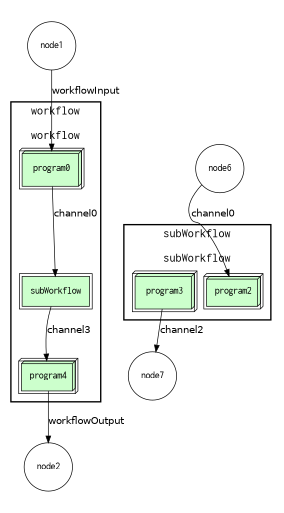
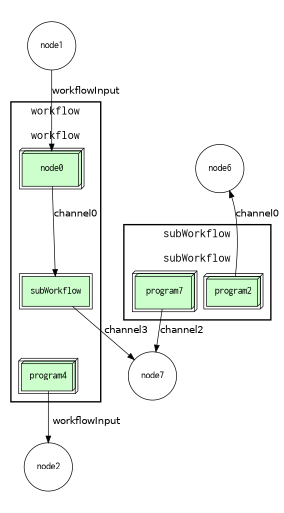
(52, 169) -> (52, 169)
(205, 229) -> (237, 237)
(165, 291) -> (165, 291)
(46, 330) -> (105, 334)
(86, 421) -> (86, 421)
